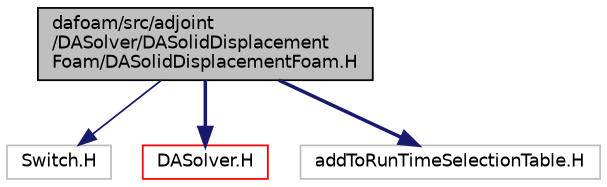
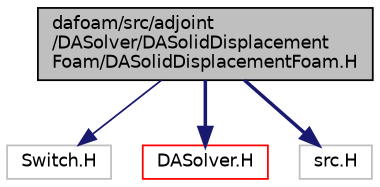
(450, 162) -> (336, 162)
